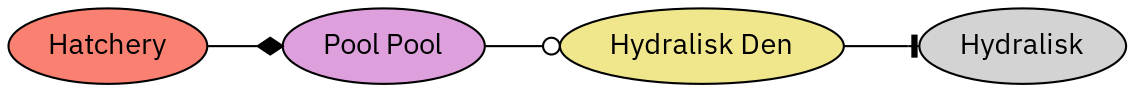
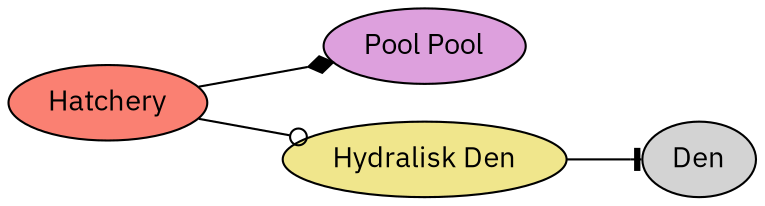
(514, 46) -> (244, 127)
(1023, 46) -> (699, 159)
